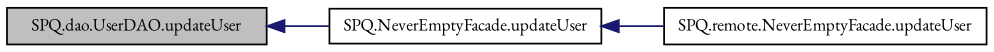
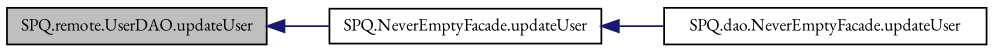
(137, 26) -> (137, 26)
(825, 26) -> (825, 26)
